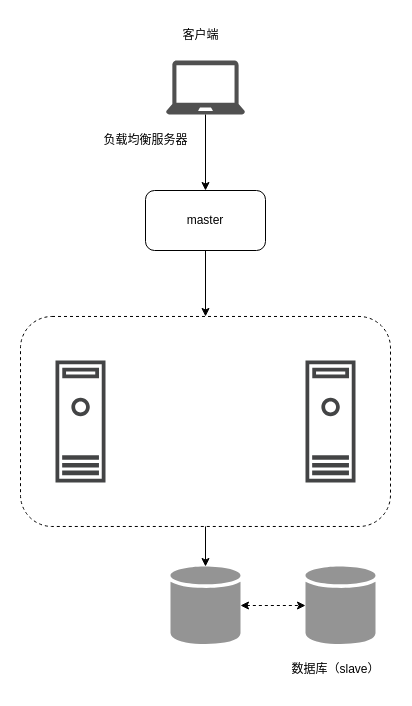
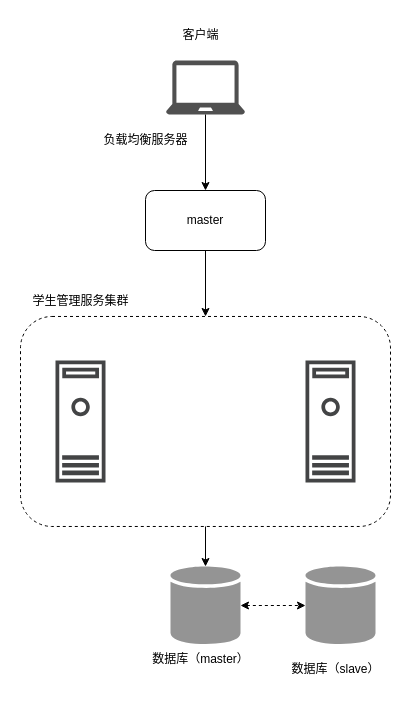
none -> (81, 301)
none -> (201, 660)
